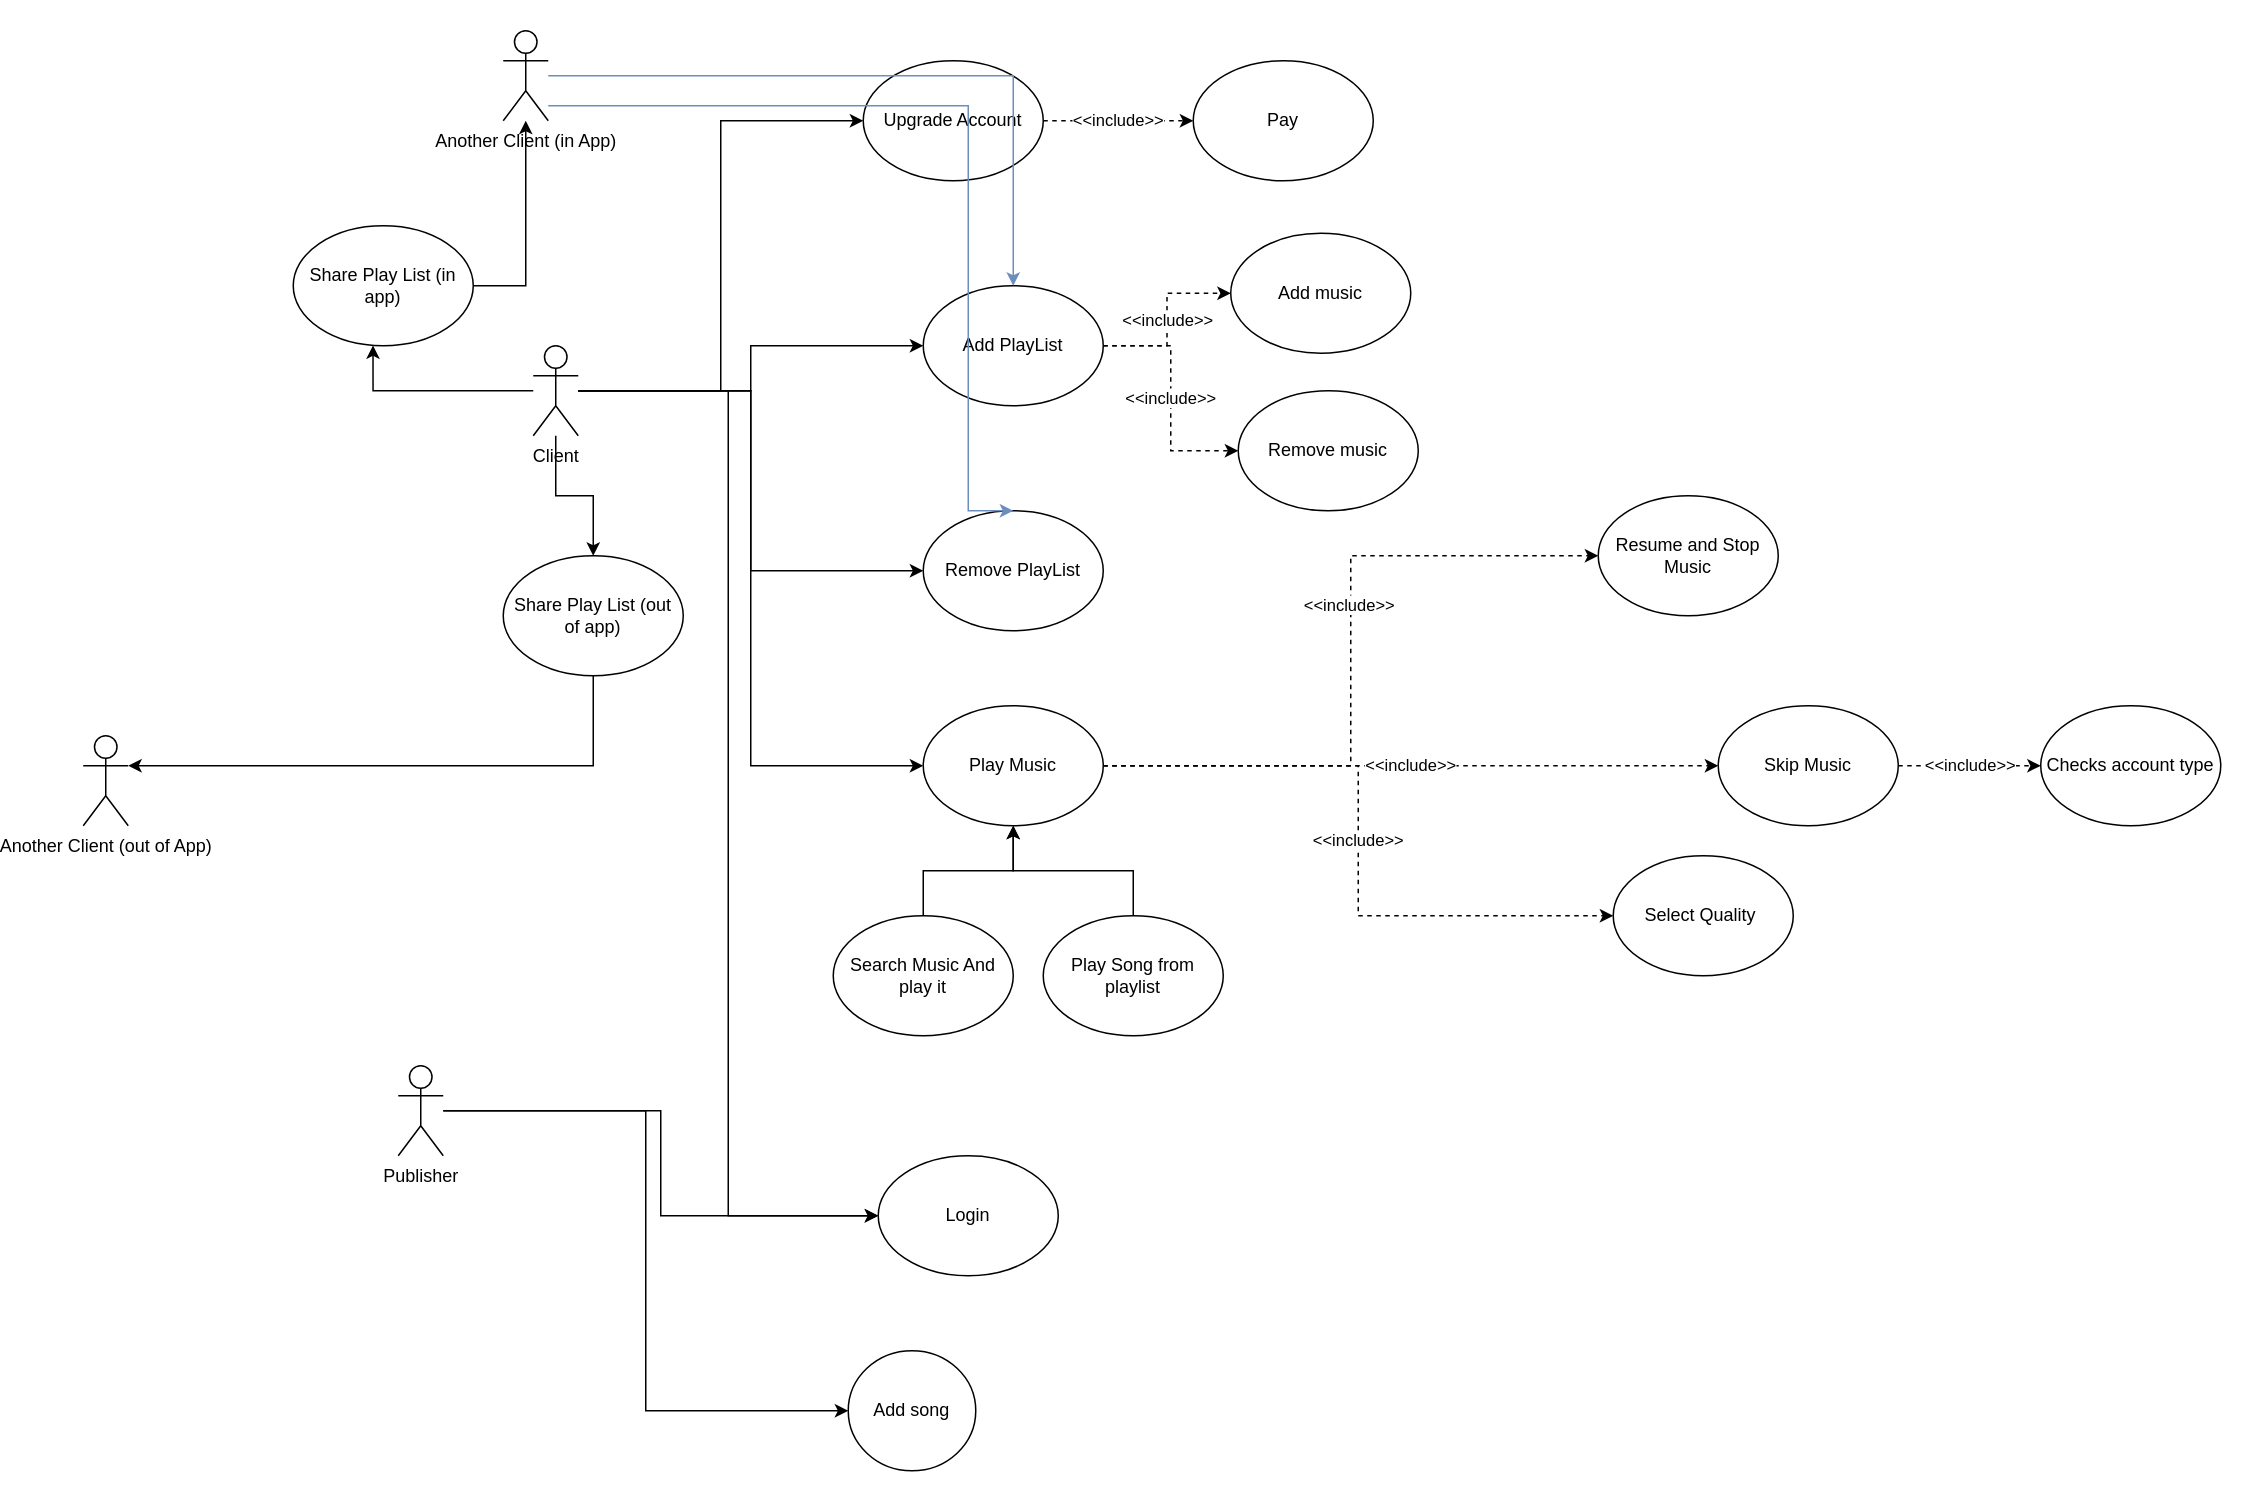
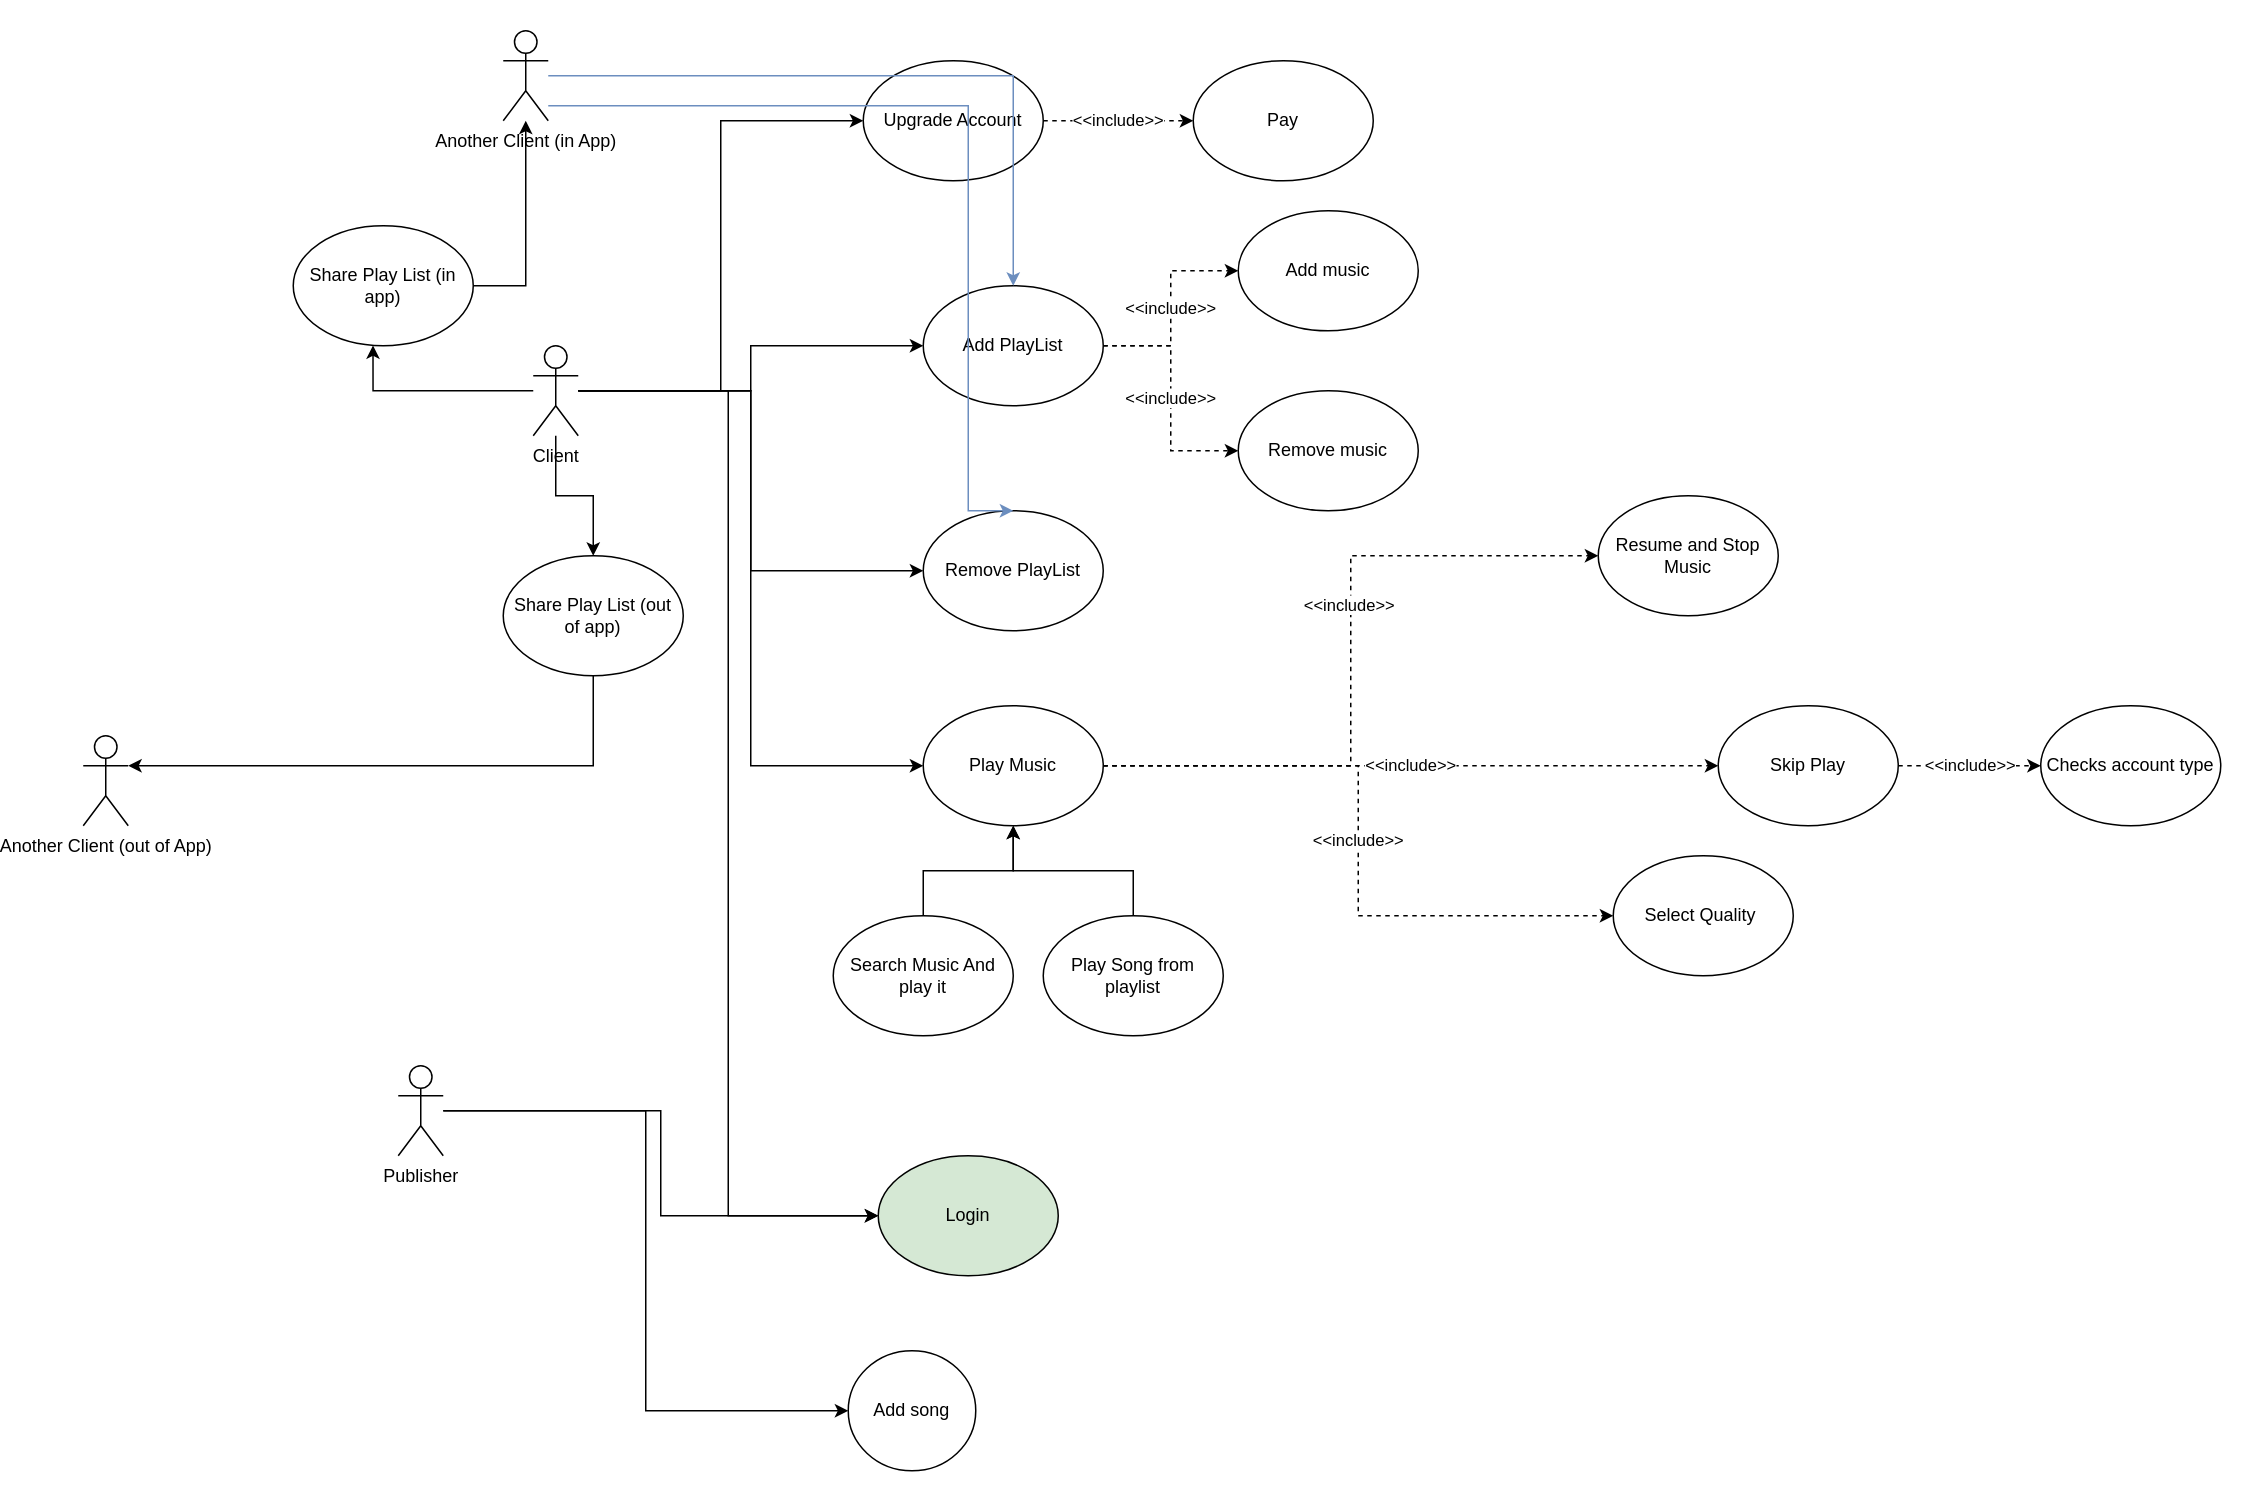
(1321, 293) -> (1328, 271)
(1808, 766) -> (1808, 766)
(968, 1216) -> (968, 1216)
